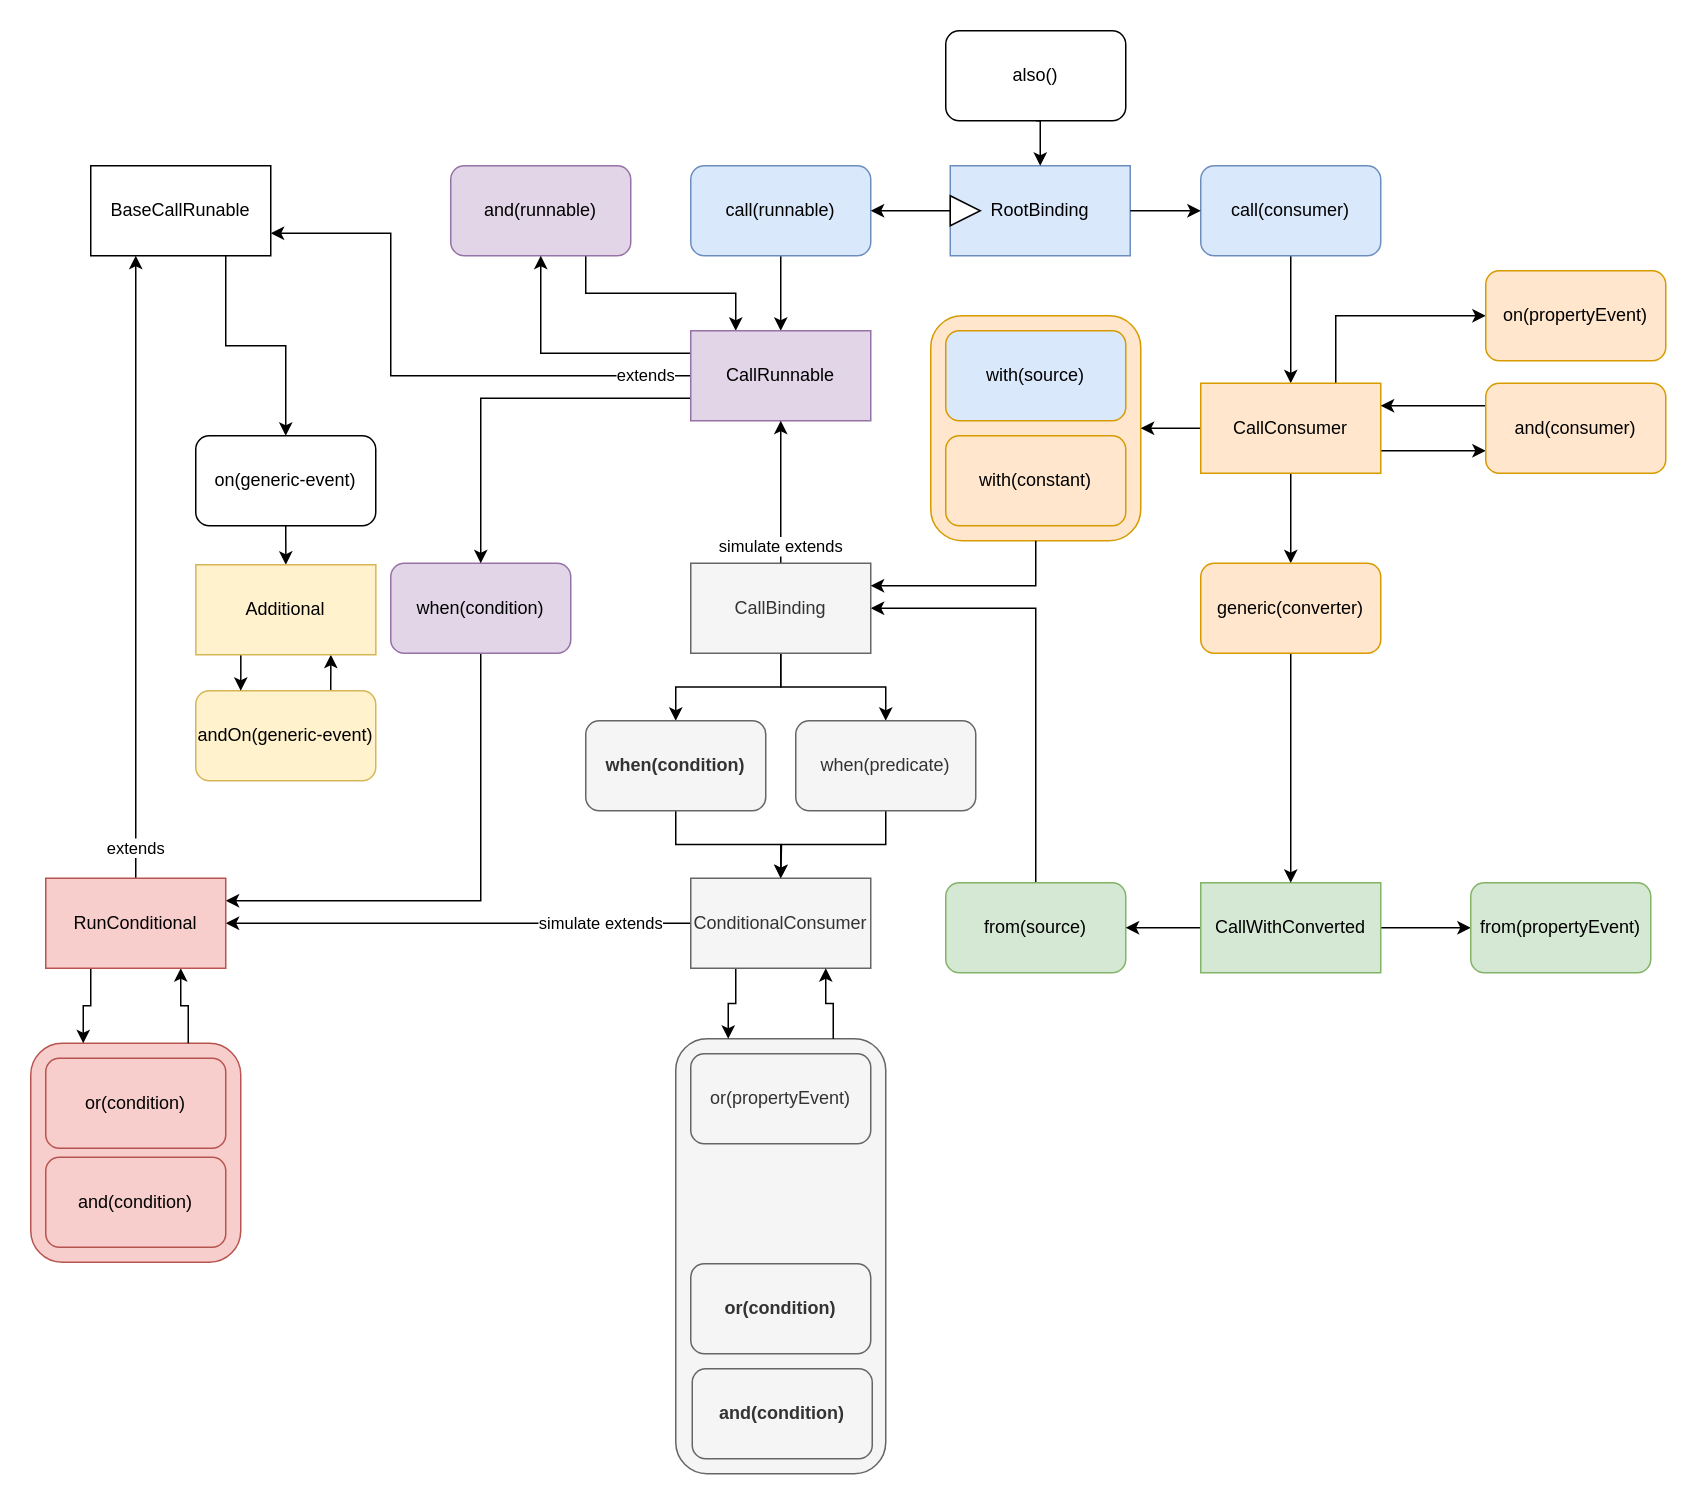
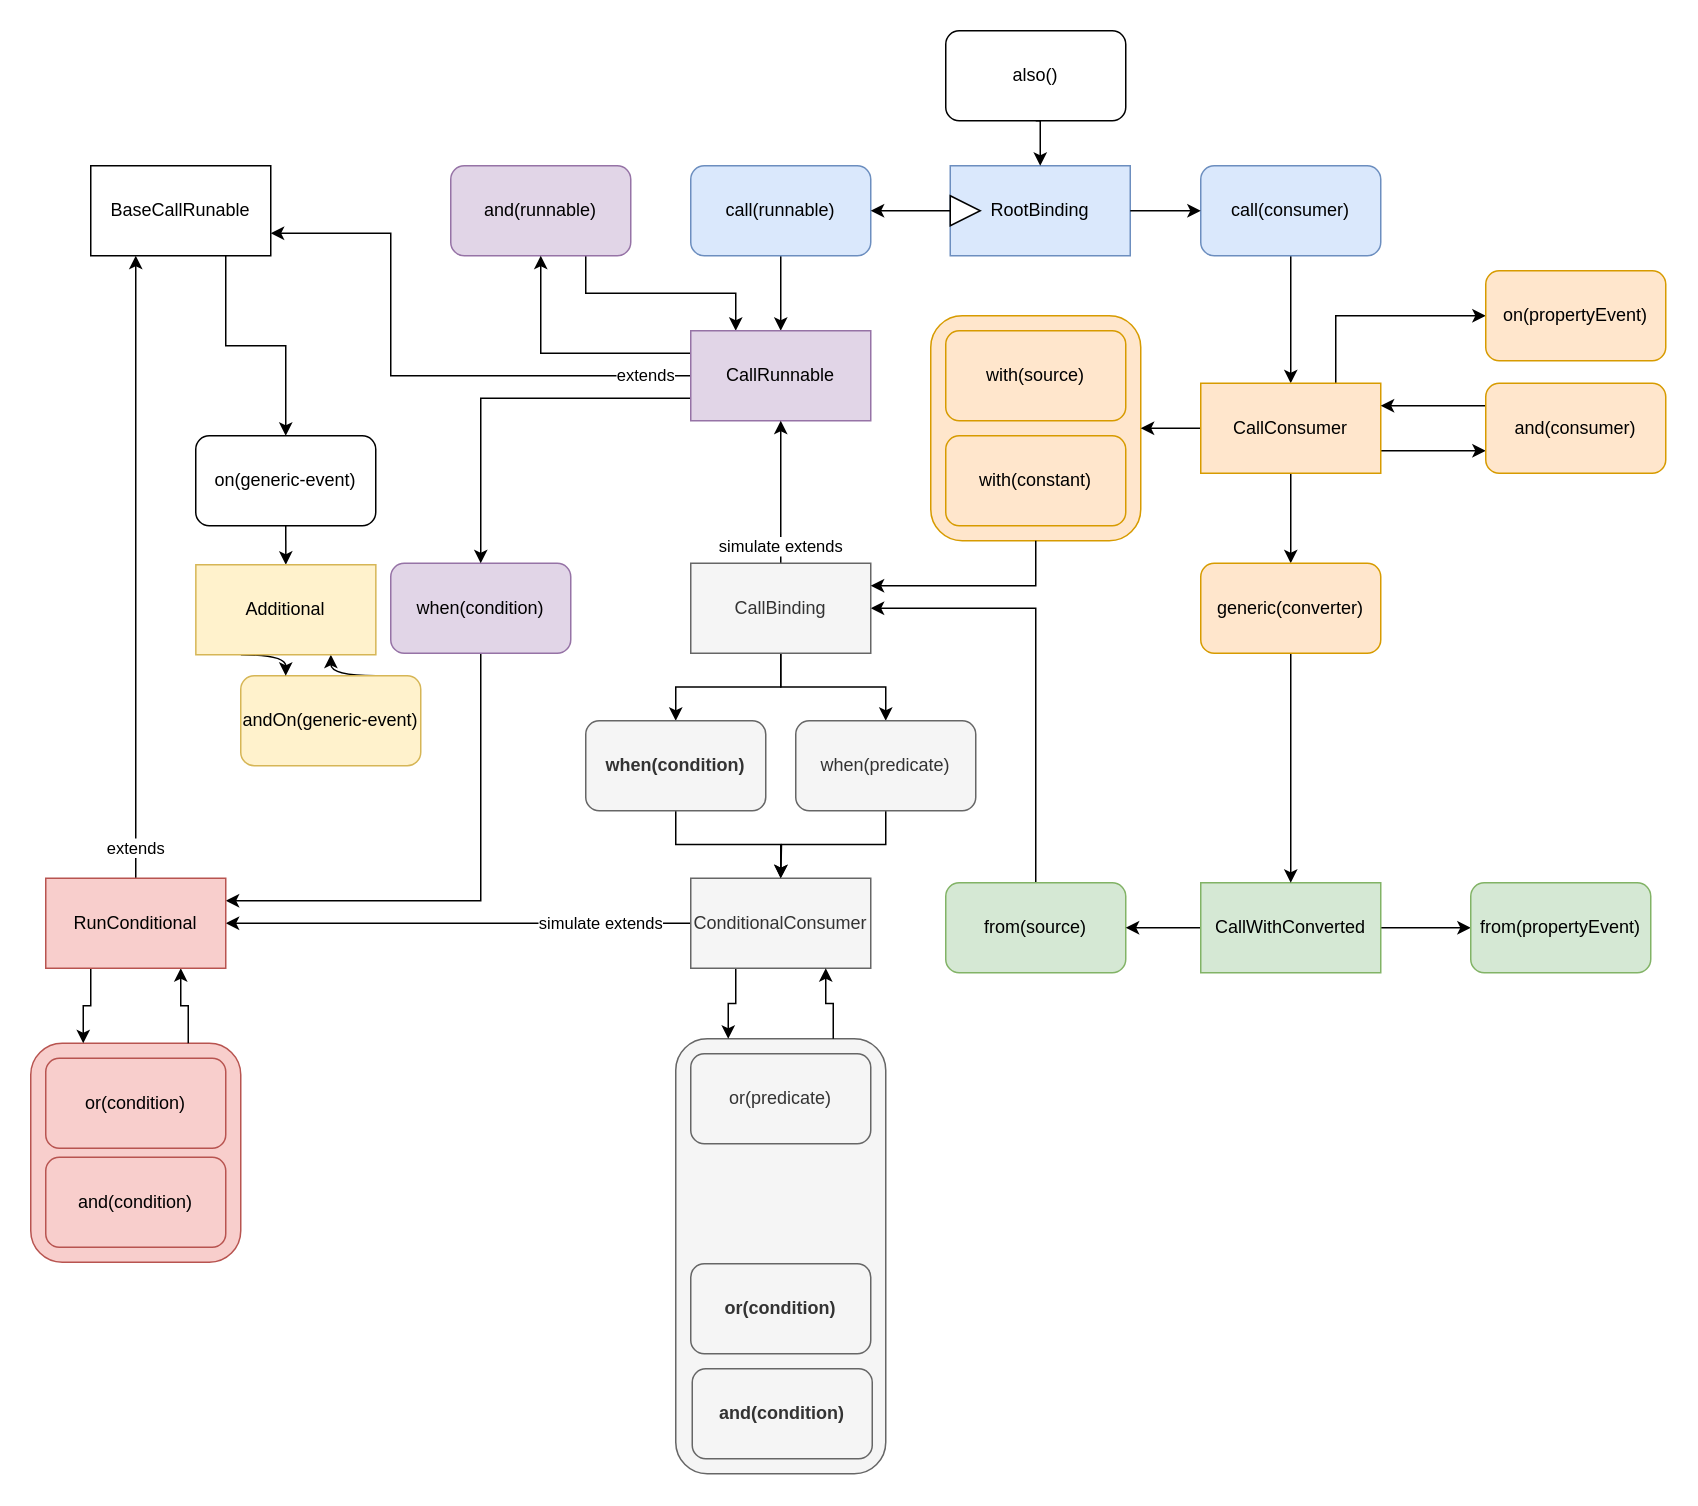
(1036, 376) -> (1036, 376)
(286, 736) -> (331, 721)
(781, 1099) -> (781, 1099)
